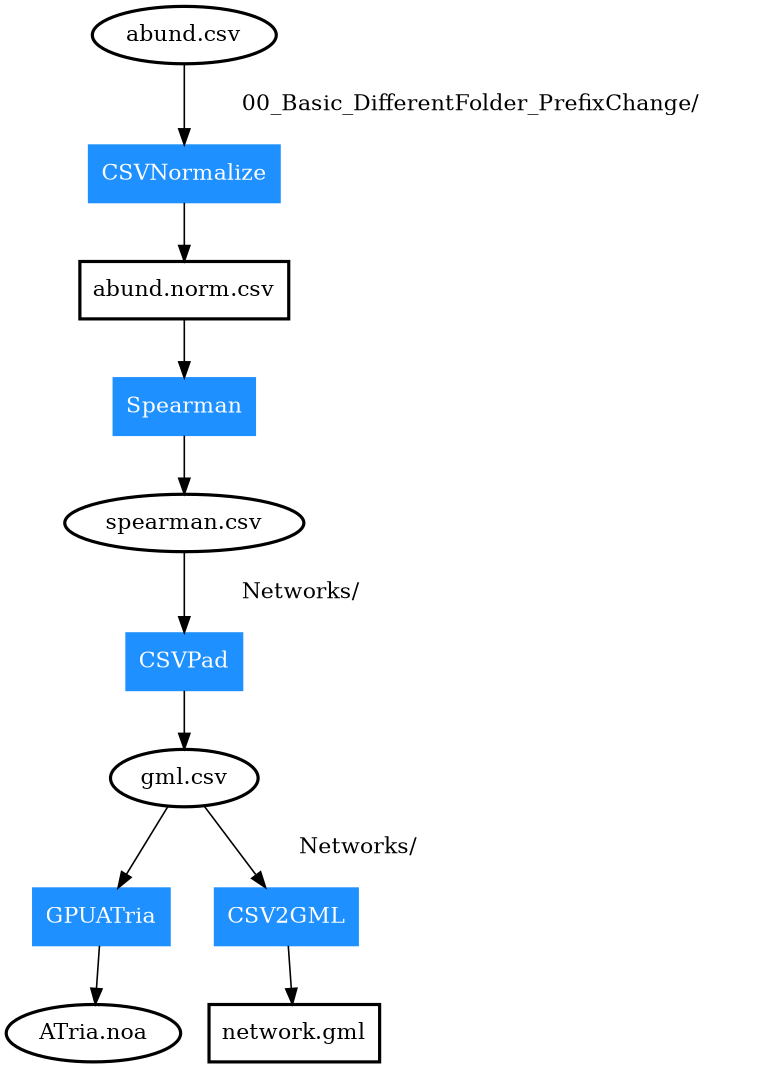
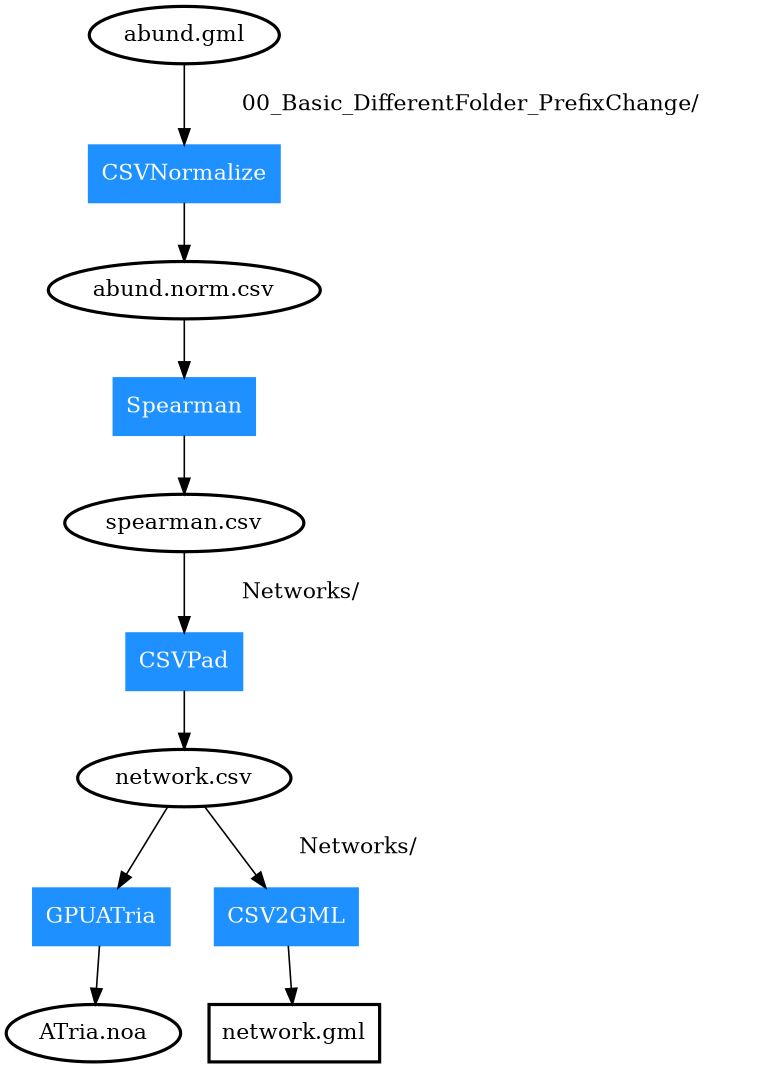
(184, 35) -> (184, 35)
(184, 290) -> (184, 290)
(184, 778) -> (184, 778)
